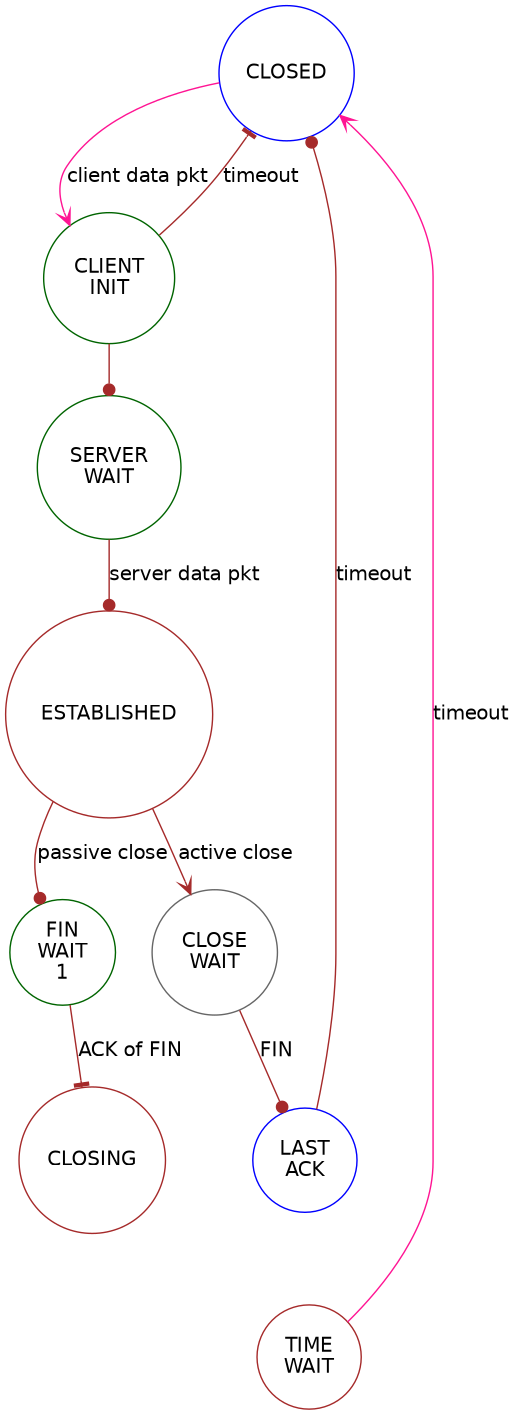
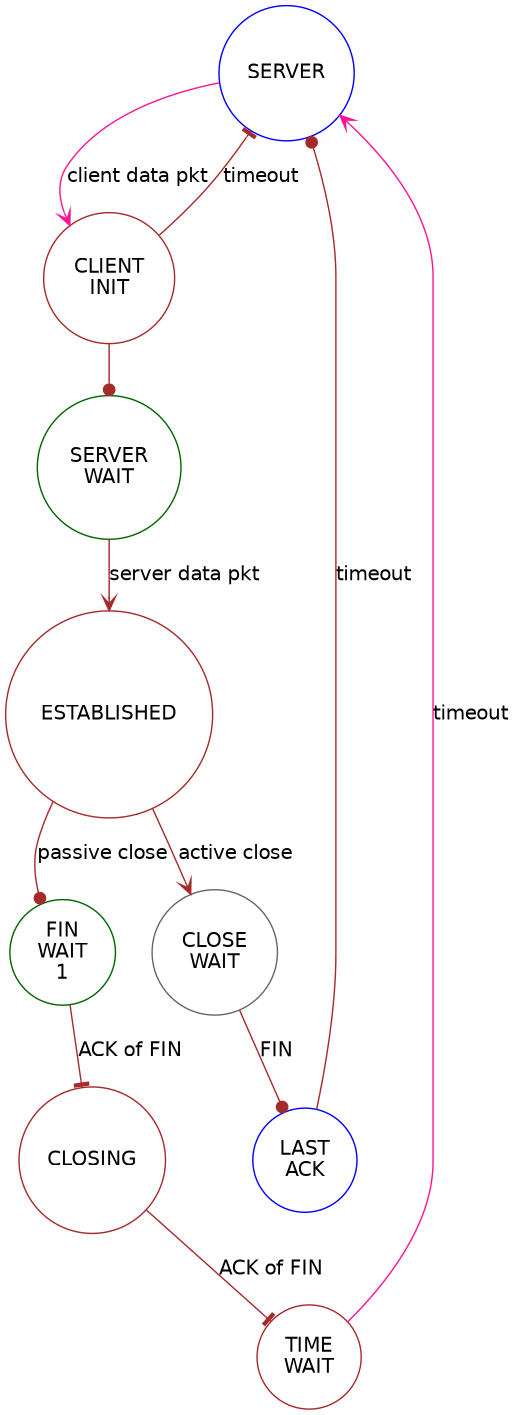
(287, 73) -> (287, 73)
(109, 278) -> (109, 278)
(109, 569) -> (109, 569)
none -> (206, 1263)
